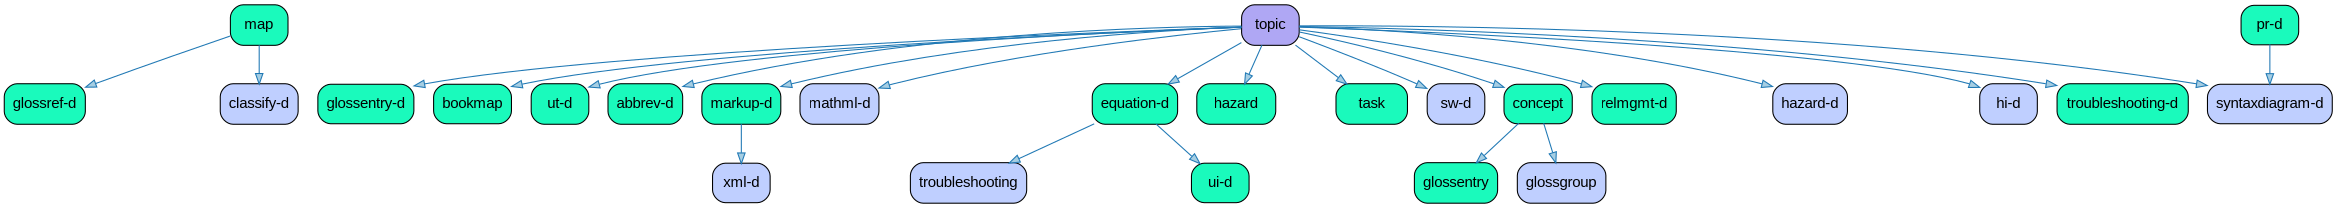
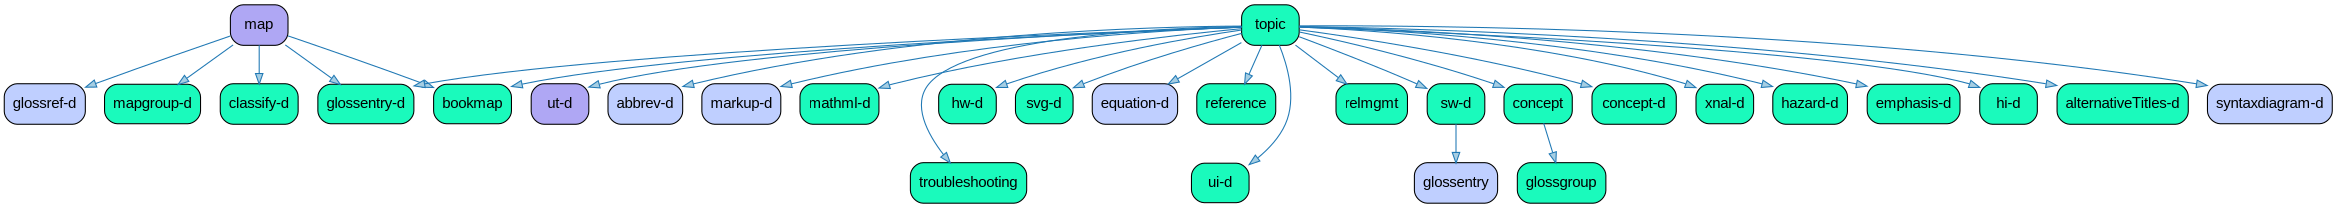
(259, 25) -> (259, 25)
(1270, 25) -> (1270, 25)
(2270, 25) -> none
none -> (356, 59)
none -> (308, 62)
(45, 104) -> (45, 104)
none -> (153, 104)
(259, 104) -> (259, 104)
(560, 104) -> (560, 104)
(645, 104) -> (645, 104)
(741, 104) -> (741, 104)
(839, 104) -> (839, 104)
none -> (967, 104)
none -> (1044, 104)
(1135, 104) -> (1135, 104)
(1236, 104) -> (1236, 104)
(1372, 104) -> (1372, 104)
(1456, 104) -> (1456, 104)
(1634, 104) -> (1634, 104)
none -> (1725, 104)
(1810, 104) -> (1810, 104)
none -> (1914, 104)
(2009, 104) -> (2009, 104)
(2123, 104) -> (2123, 104)
(1501, 139) -> (1456, 138)
(1174, 140) -> (1290, 106)
(1056, 141) -> (974, 59)
(741, 183) -> none
(969, 183) -> (969, 183)
(1456, 183) -> (1456, 183)
(1562, 183) -> (1562, 183)
